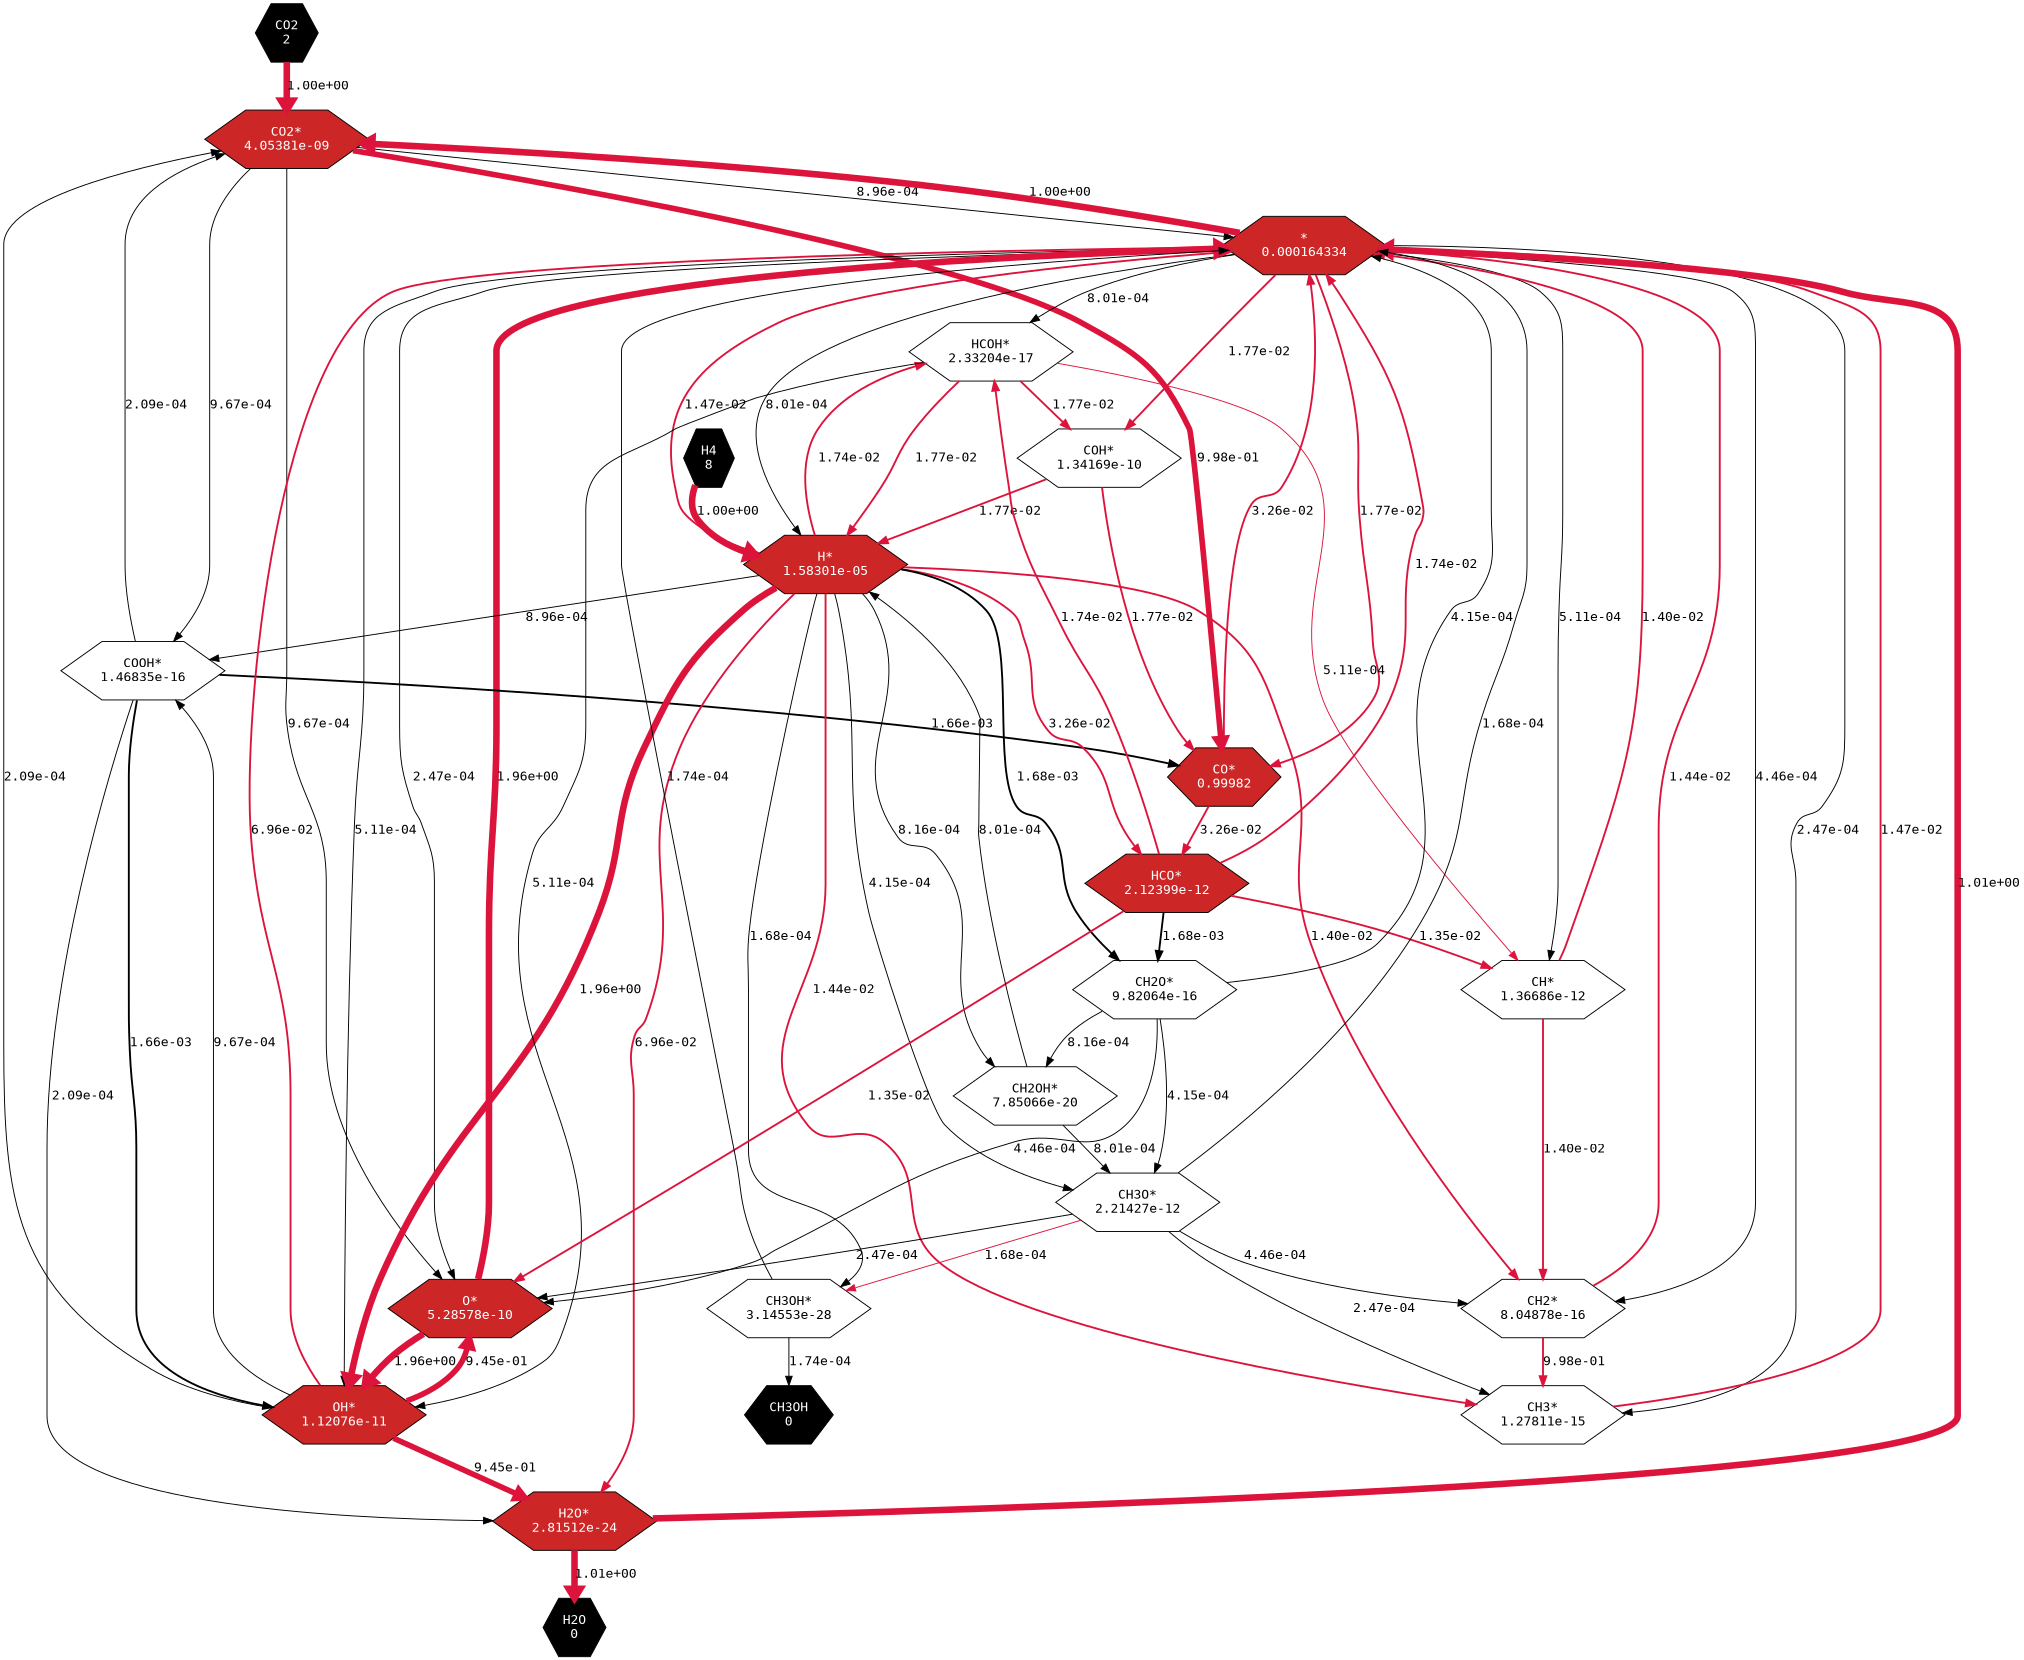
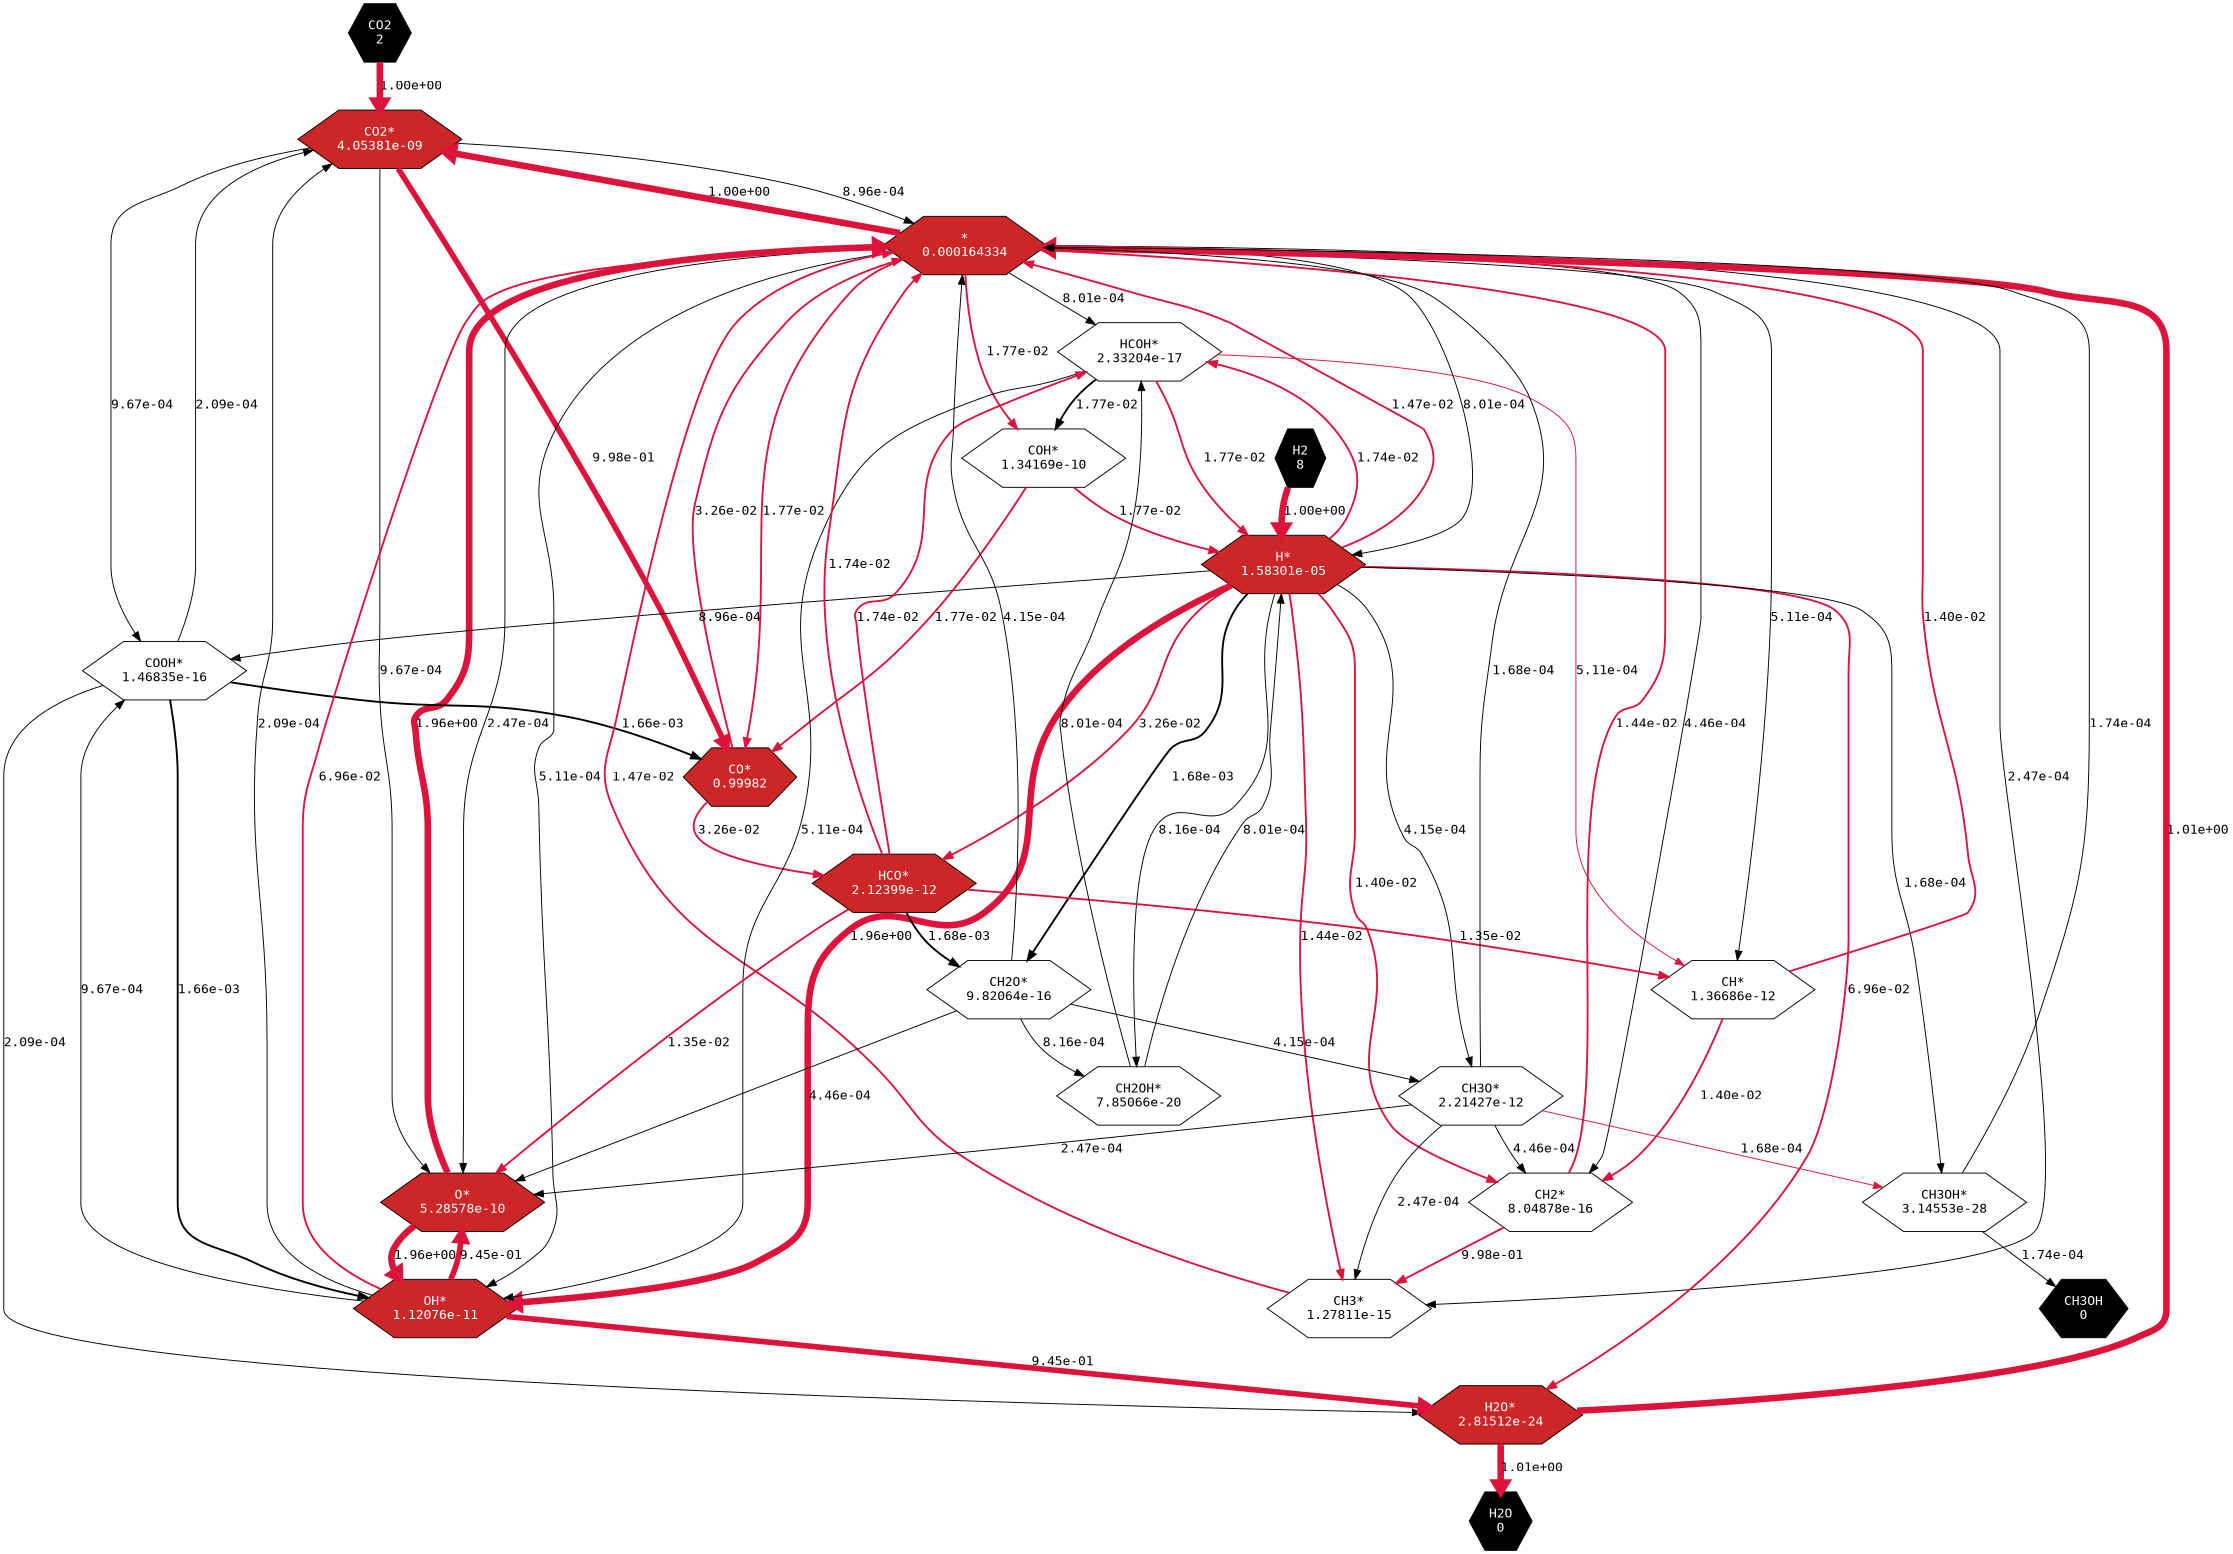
(1042, 402) -> (1076, 398)
(709, 458) -> (1300, 458)
(1085, 1148) -> (1060, 725)
